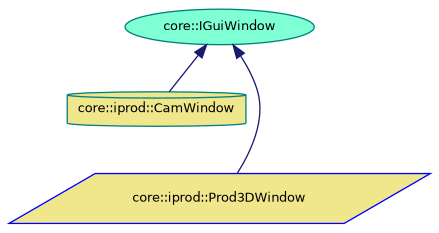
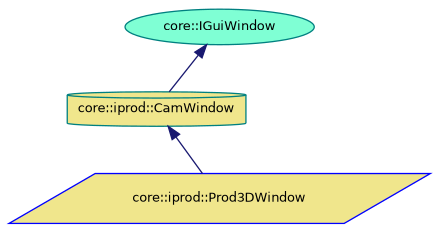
(260, 115) -> (189, 155)
